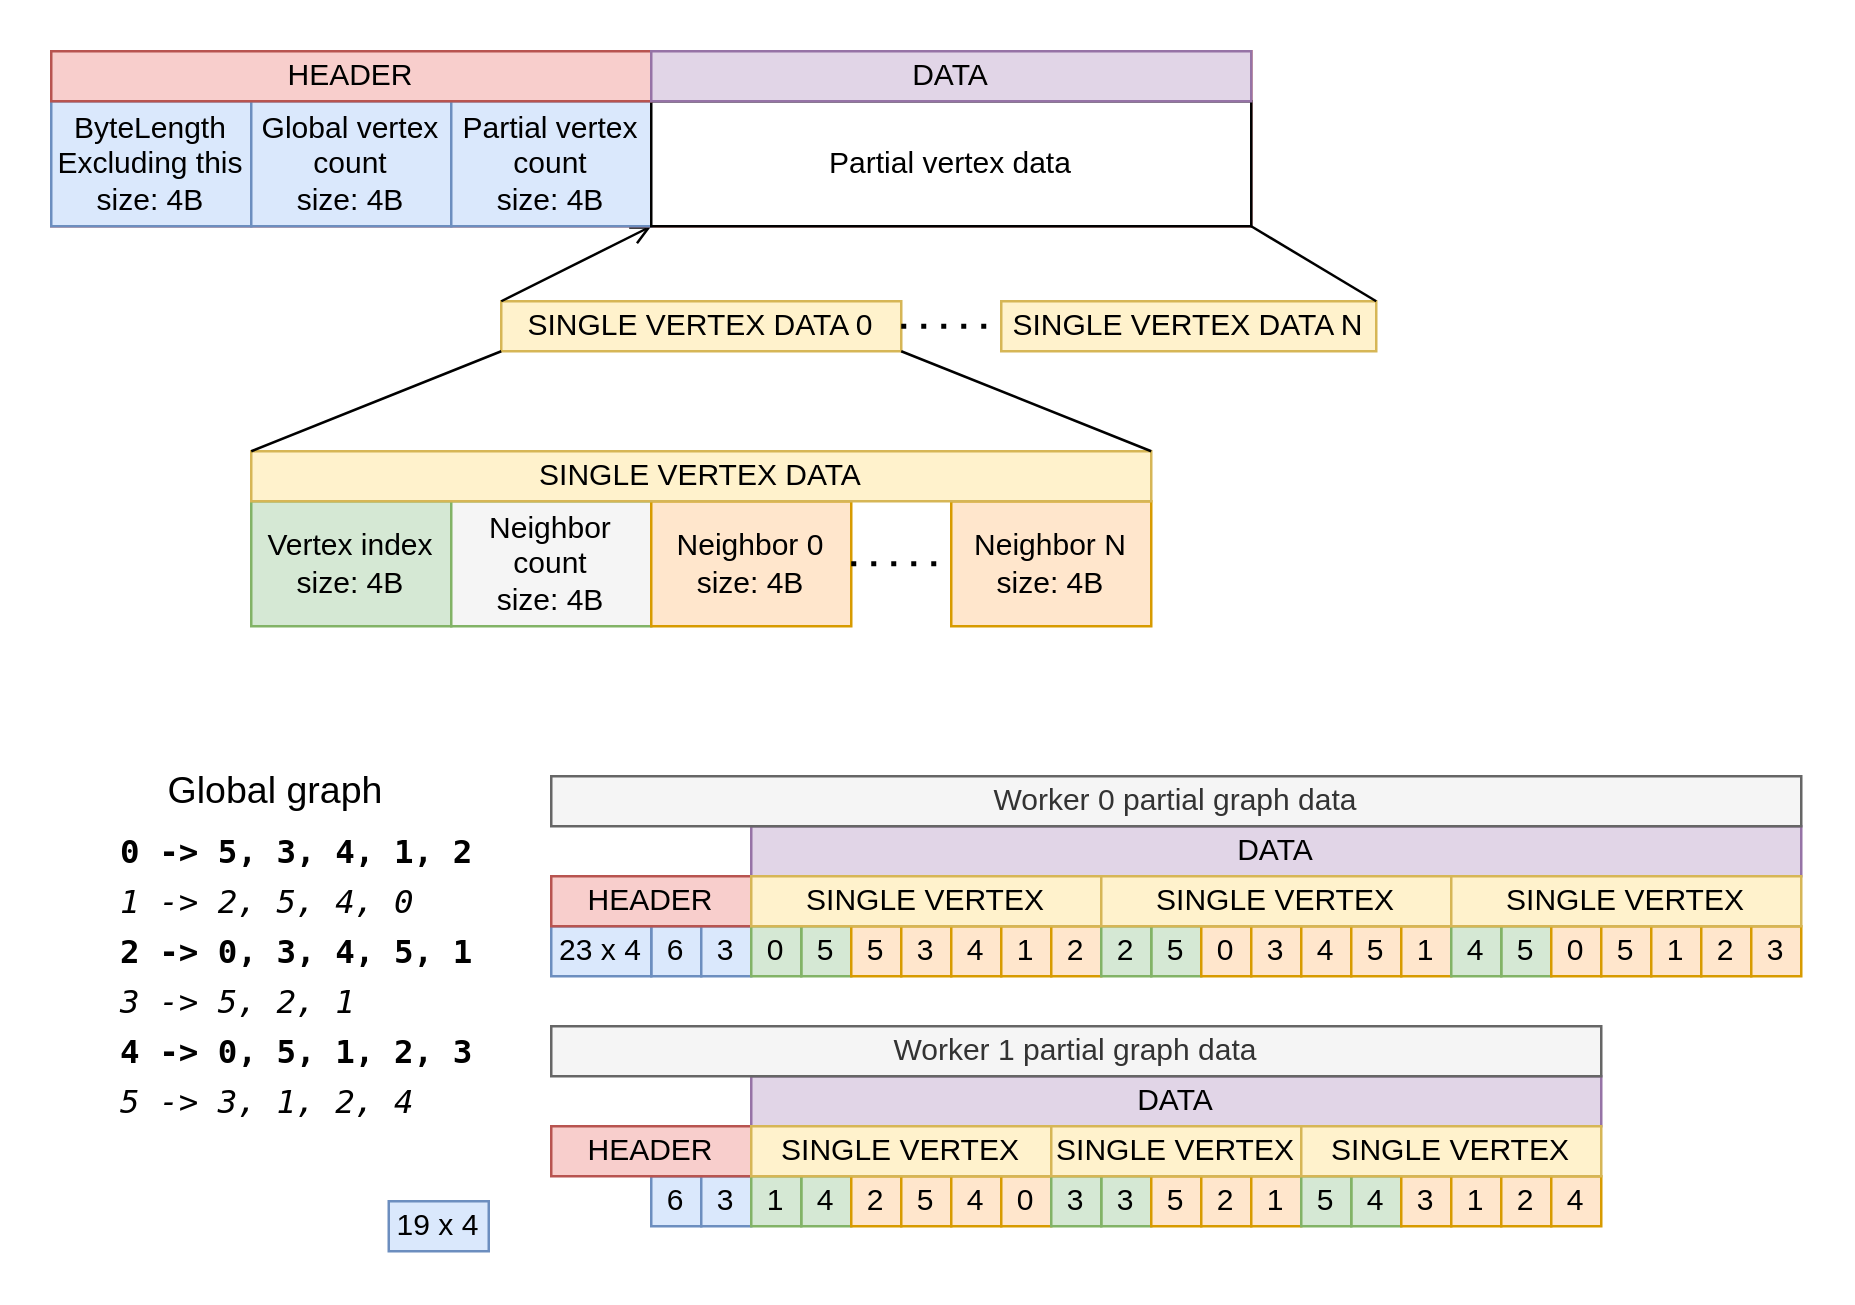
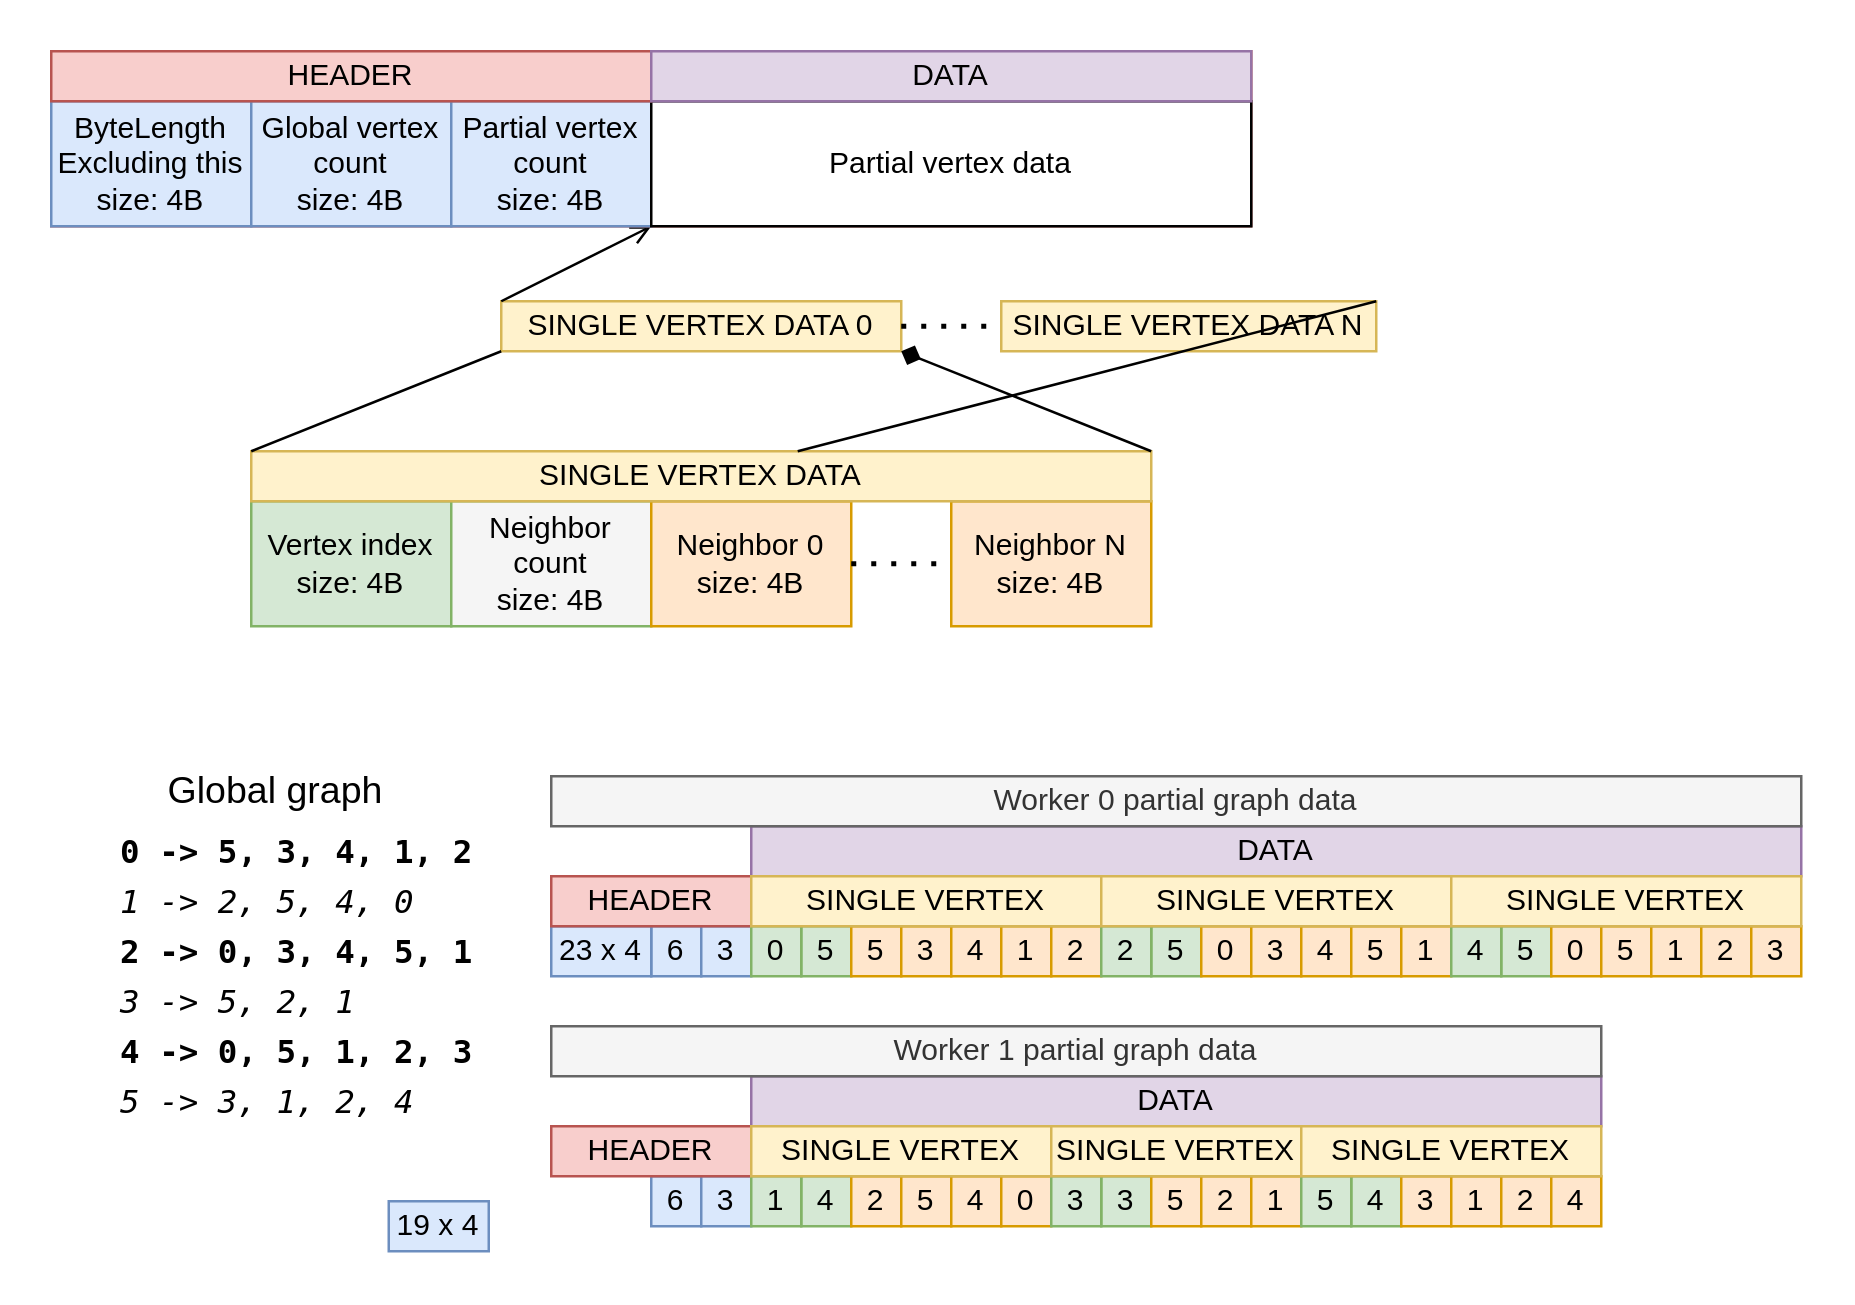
(1314, 264) -> (1199, 347)
(911, 355) -> (919, 358)
